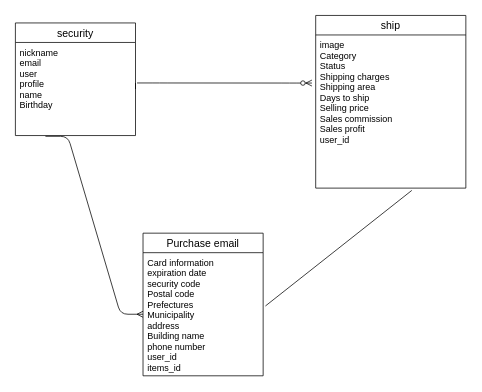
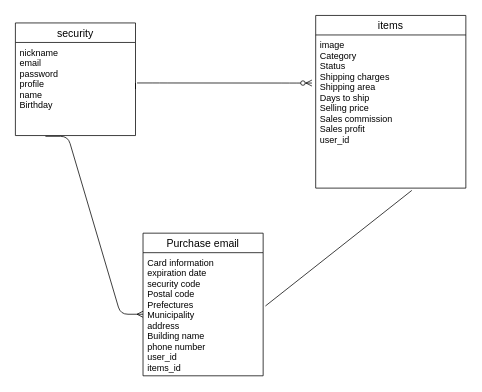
(390, 26) -> (390, 26)
(38, 53) -> (38, 53)
